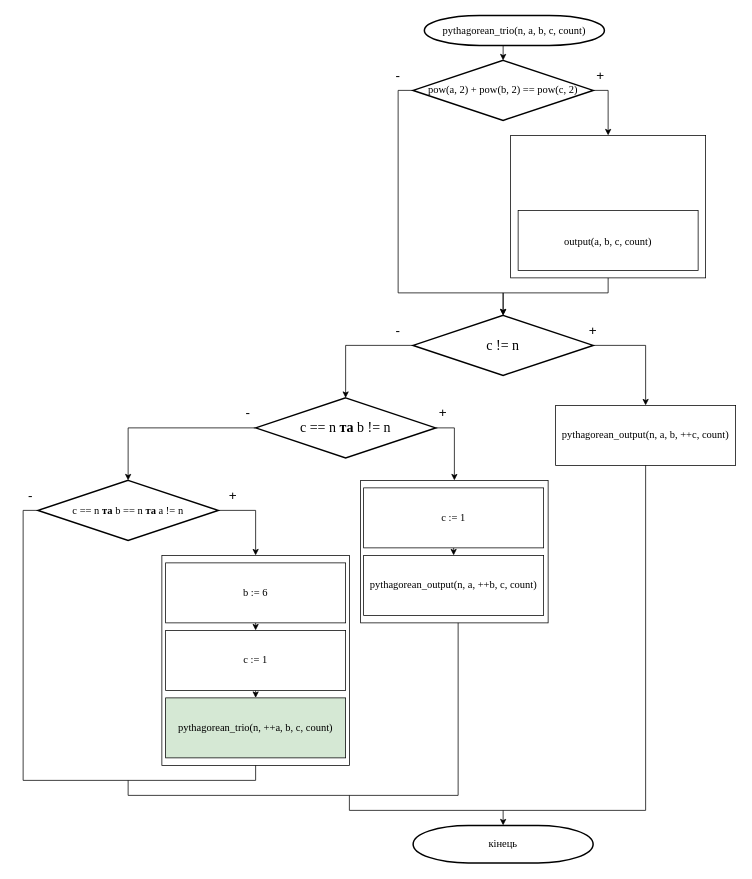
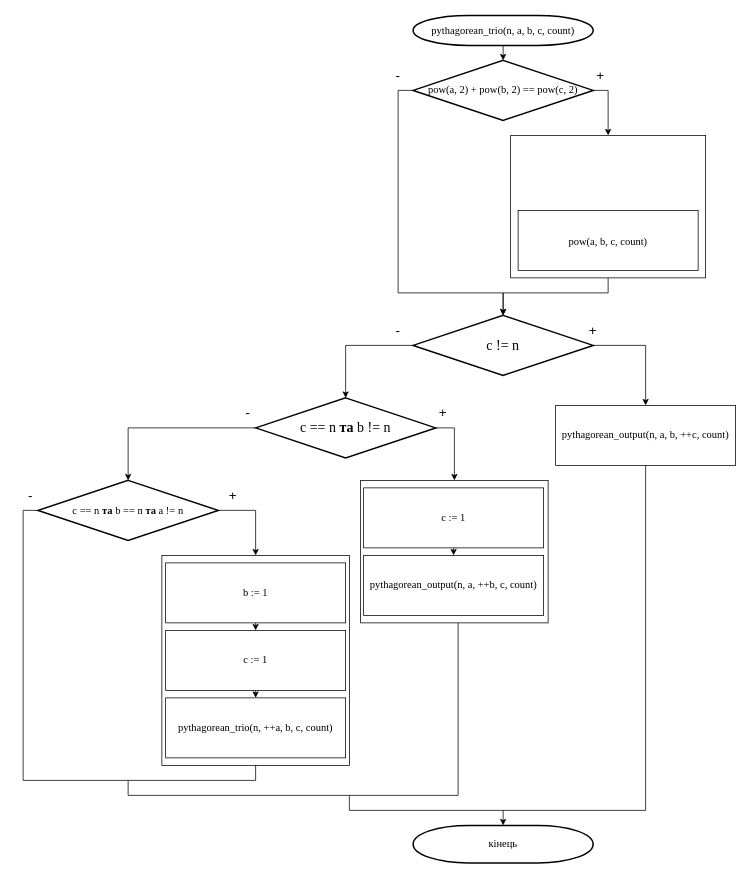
(514, 30) -> (503, 30)
(608, 240) -> (608, 240)
(255, 593) -> (255, 593)
(255, 728) -> (255, 728)
